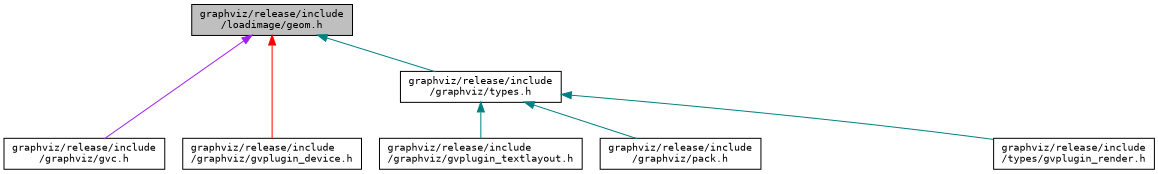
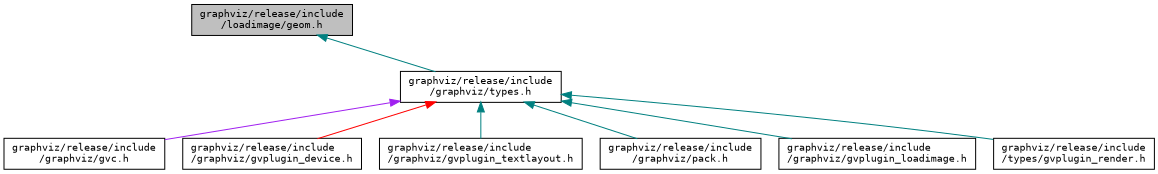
(174, 90) -> (277, 121)
(272, 92) -> (372, 122)
none -> (877, 154)
